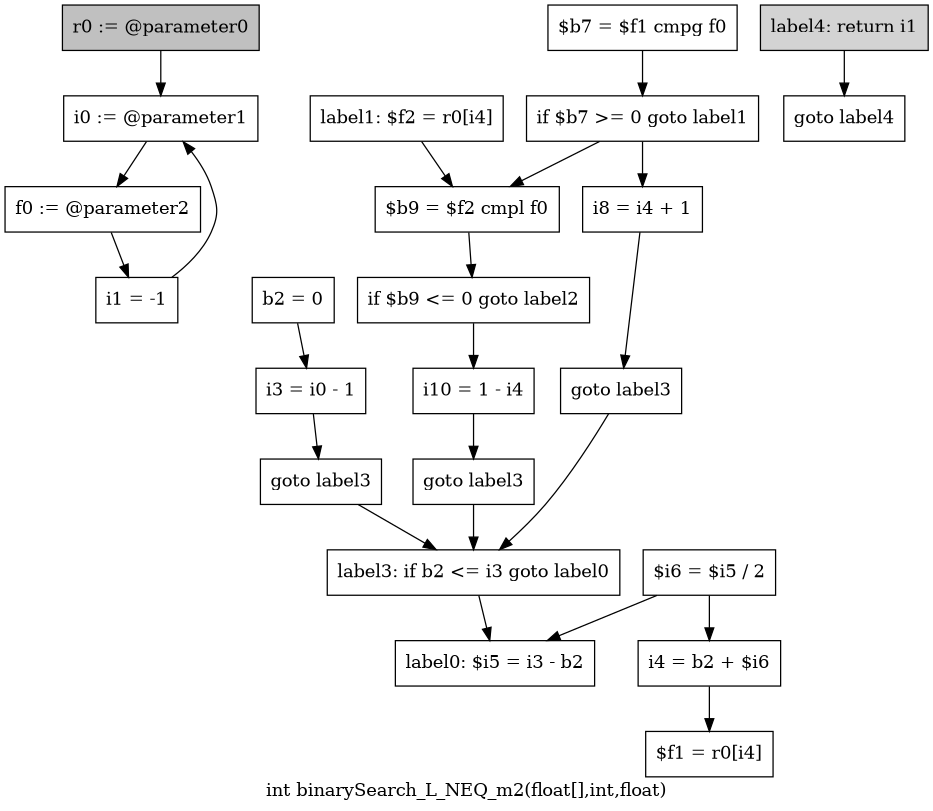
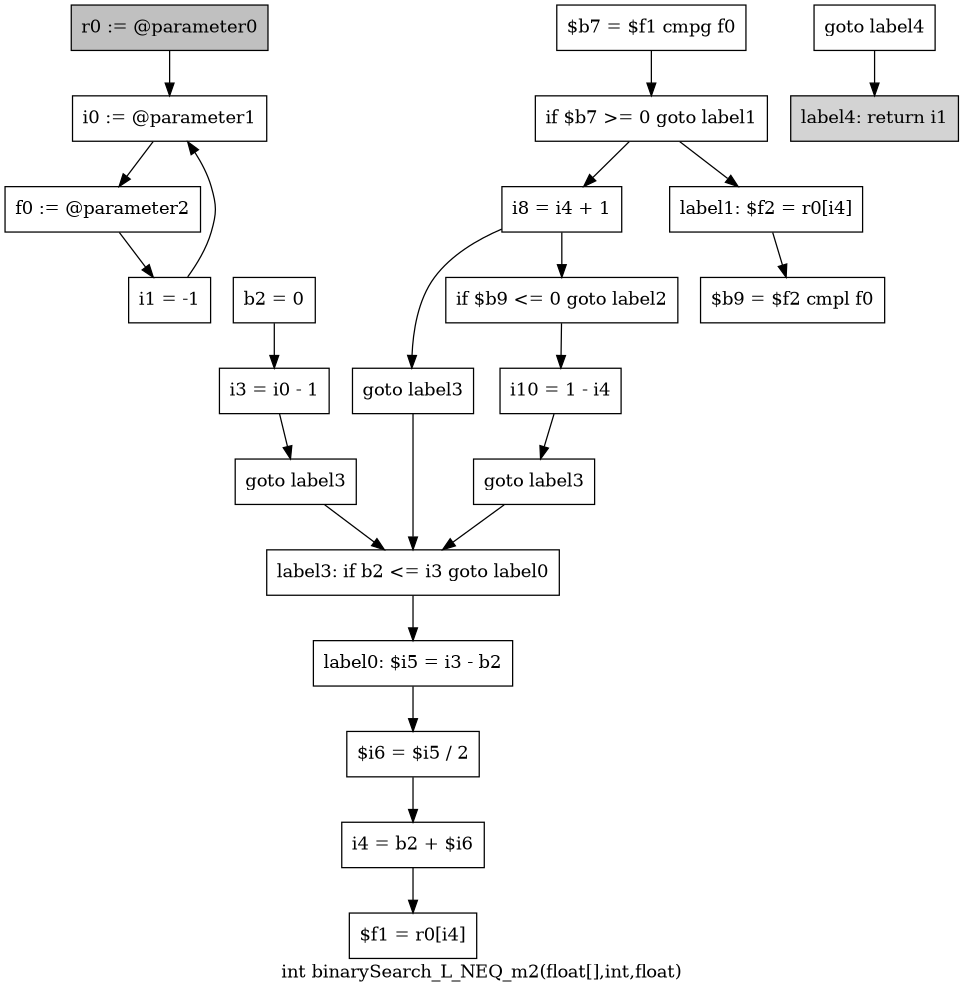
(844, 67) -> (875, 67)
(561, 161) -> (704, 160)
(470, 249) -> (562, 249)
(608, 616) -> (413, 703)
